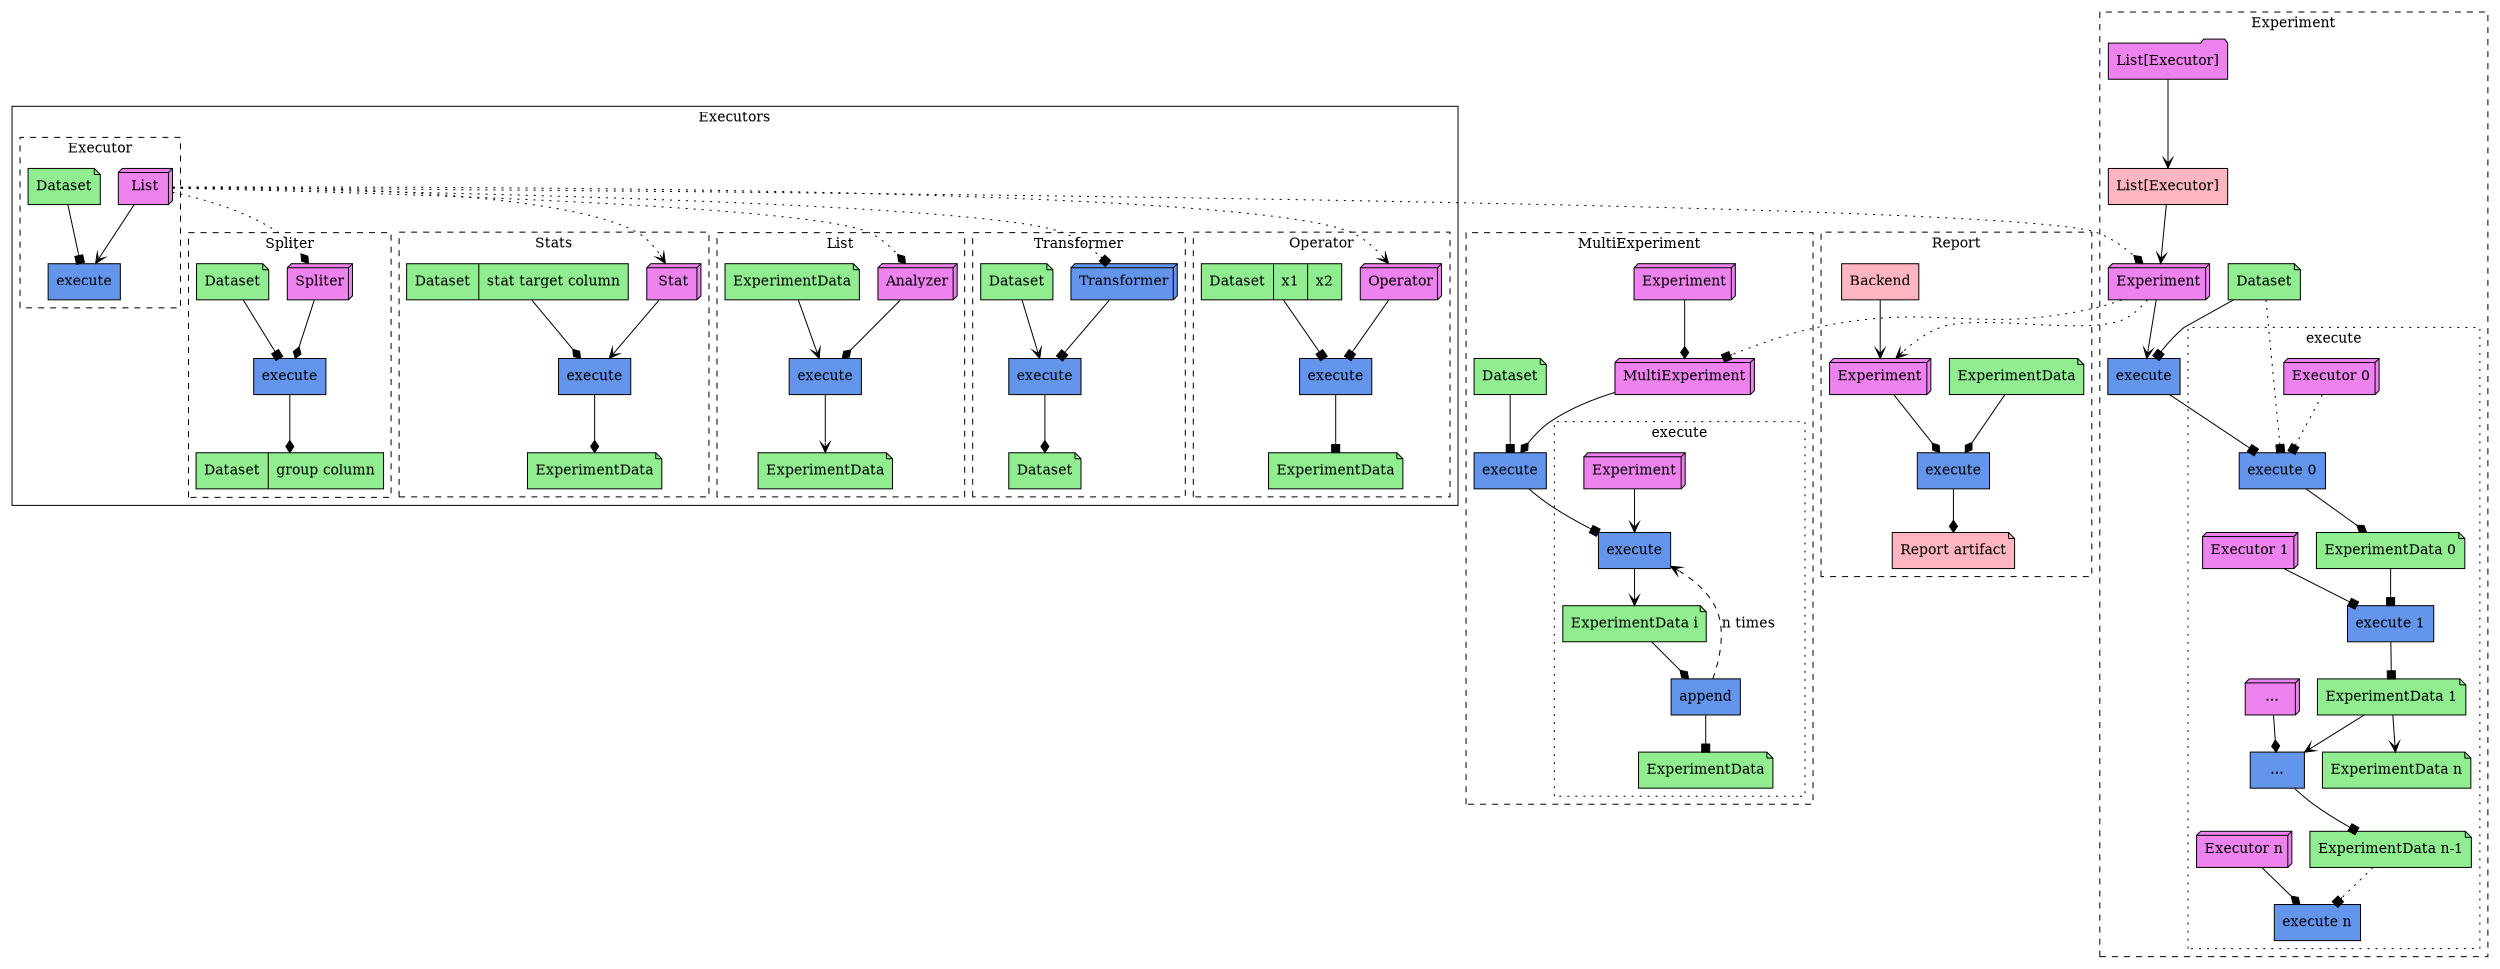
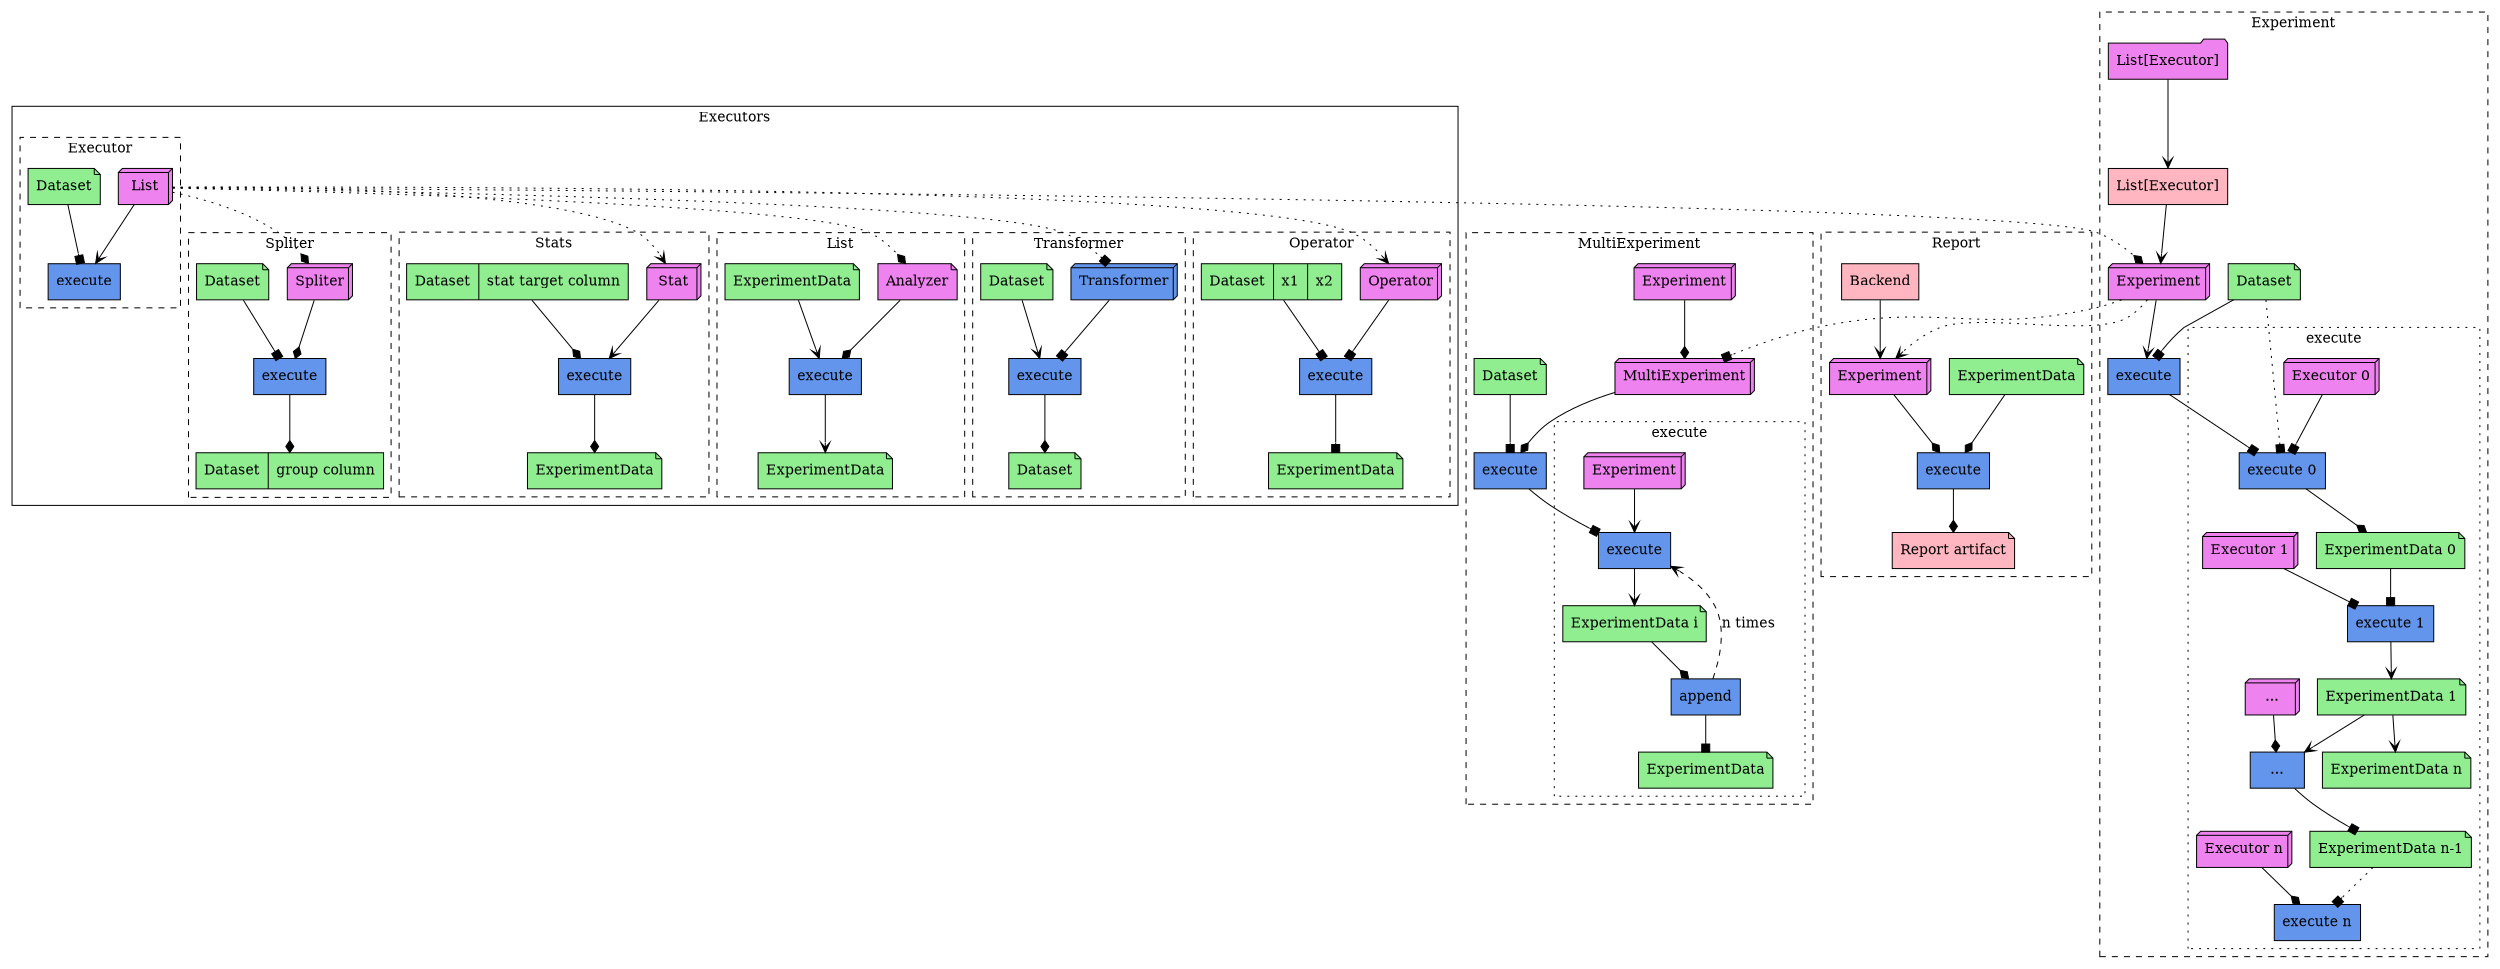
(918, 282) -> (918, 282)
(2309, 419) -> (2309, 419)
(2391, 655) -> (2391, 655)
